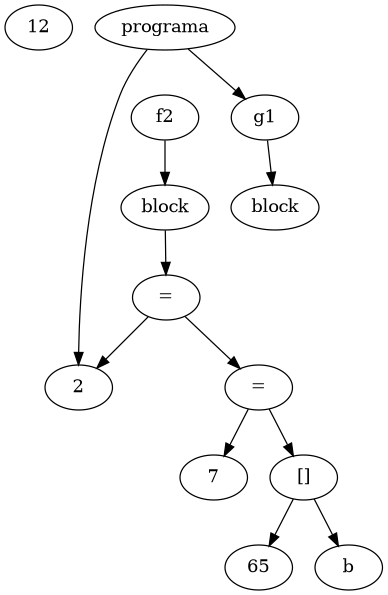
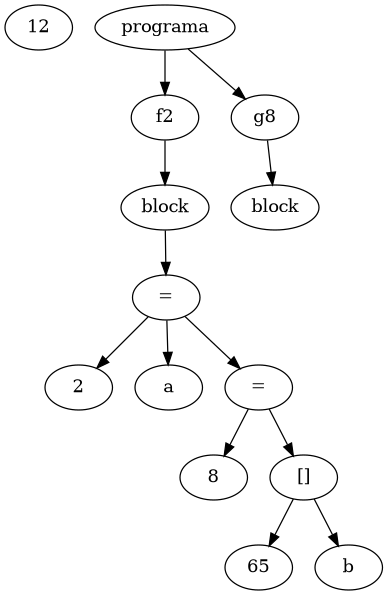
(265, 118) -> (265, 118)
(93, 196) -> (165, 66)
none -> (169, 388)
(214, 478) -> (214, 478)
